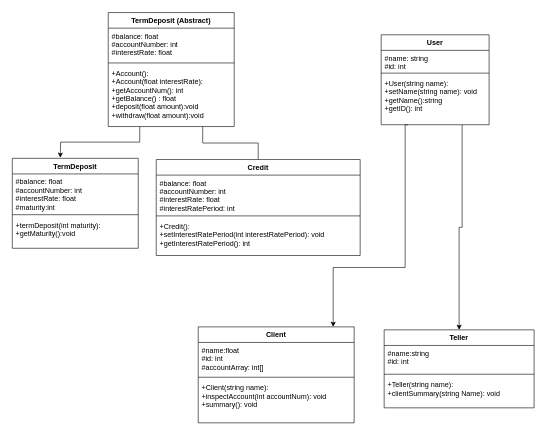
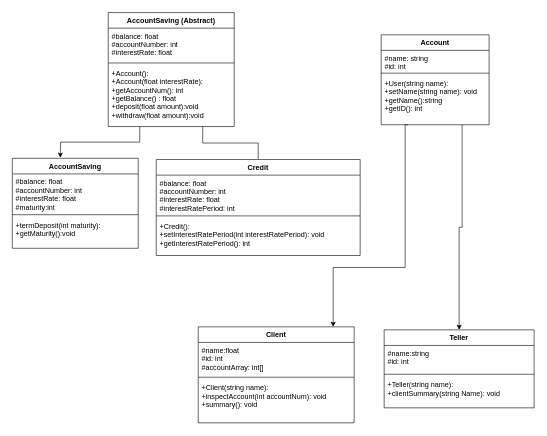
(171, 20) -> (171, 20)
(435, 43) -> (435, 43)
(75, 166) -> (75, 166)
